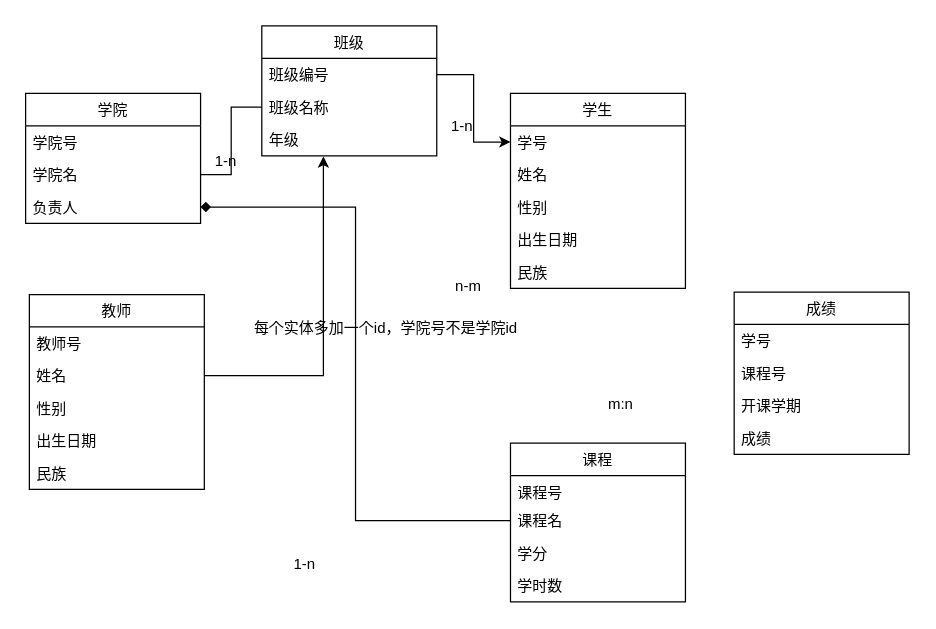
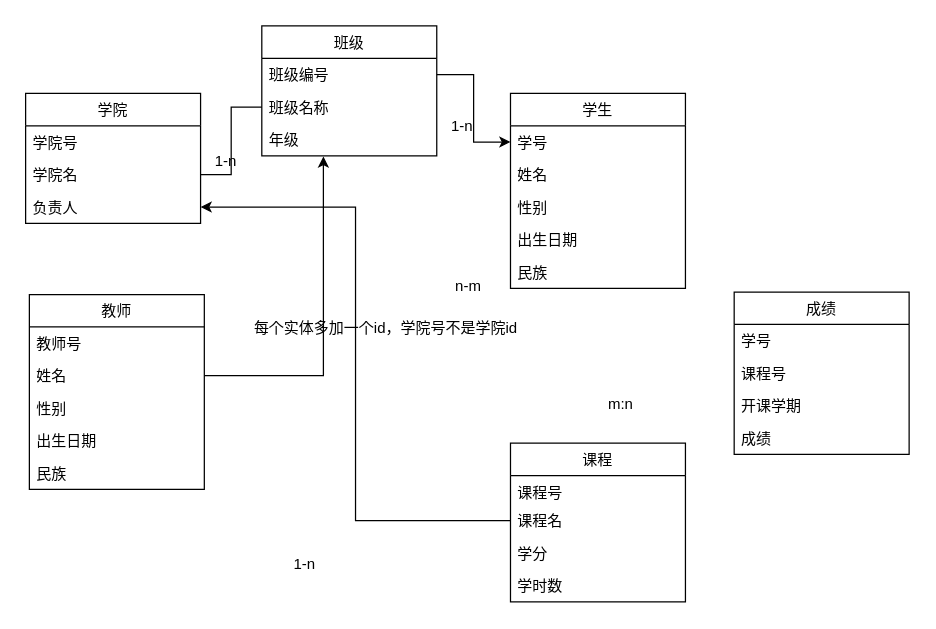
(211, 207) -> (210, 207)
